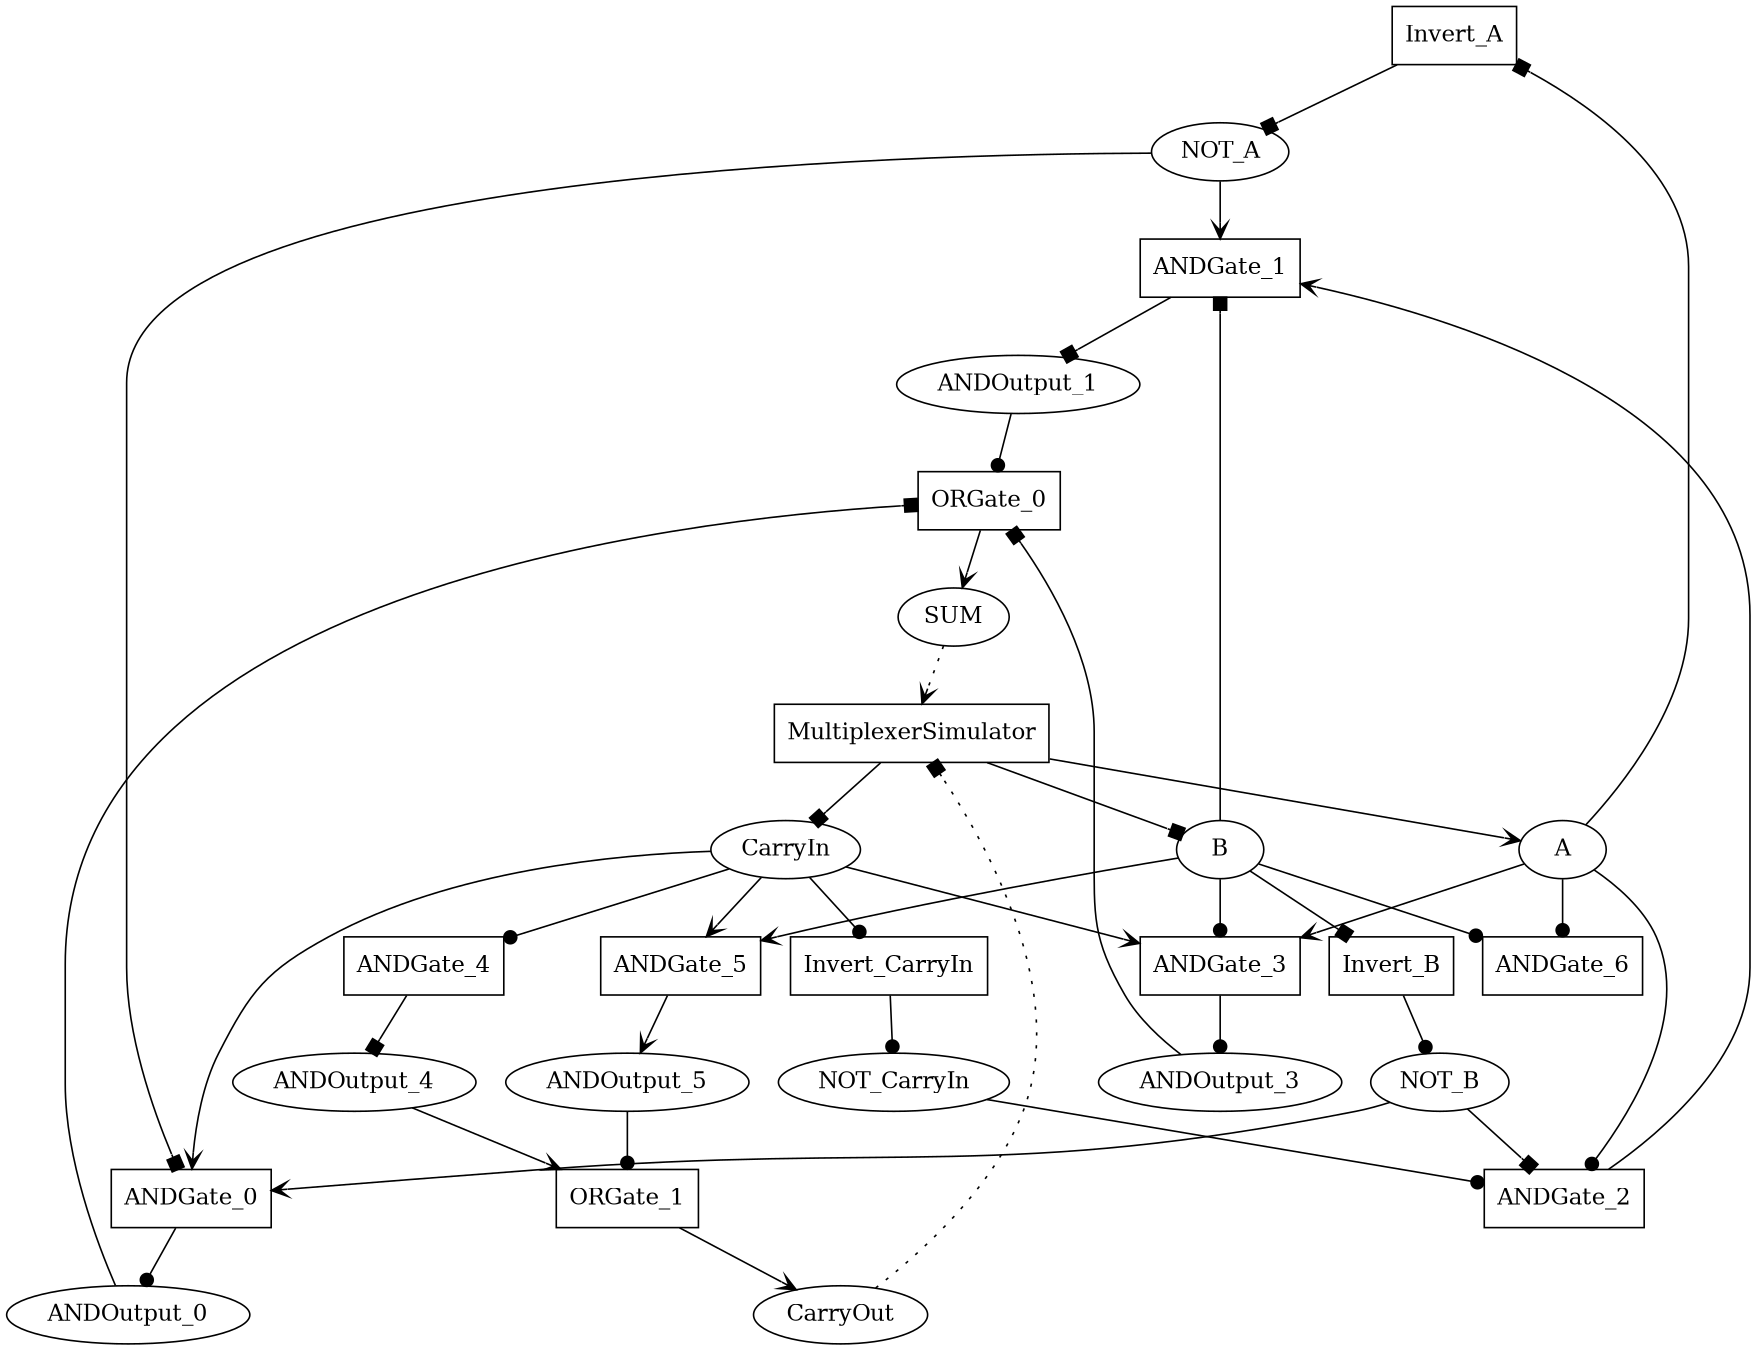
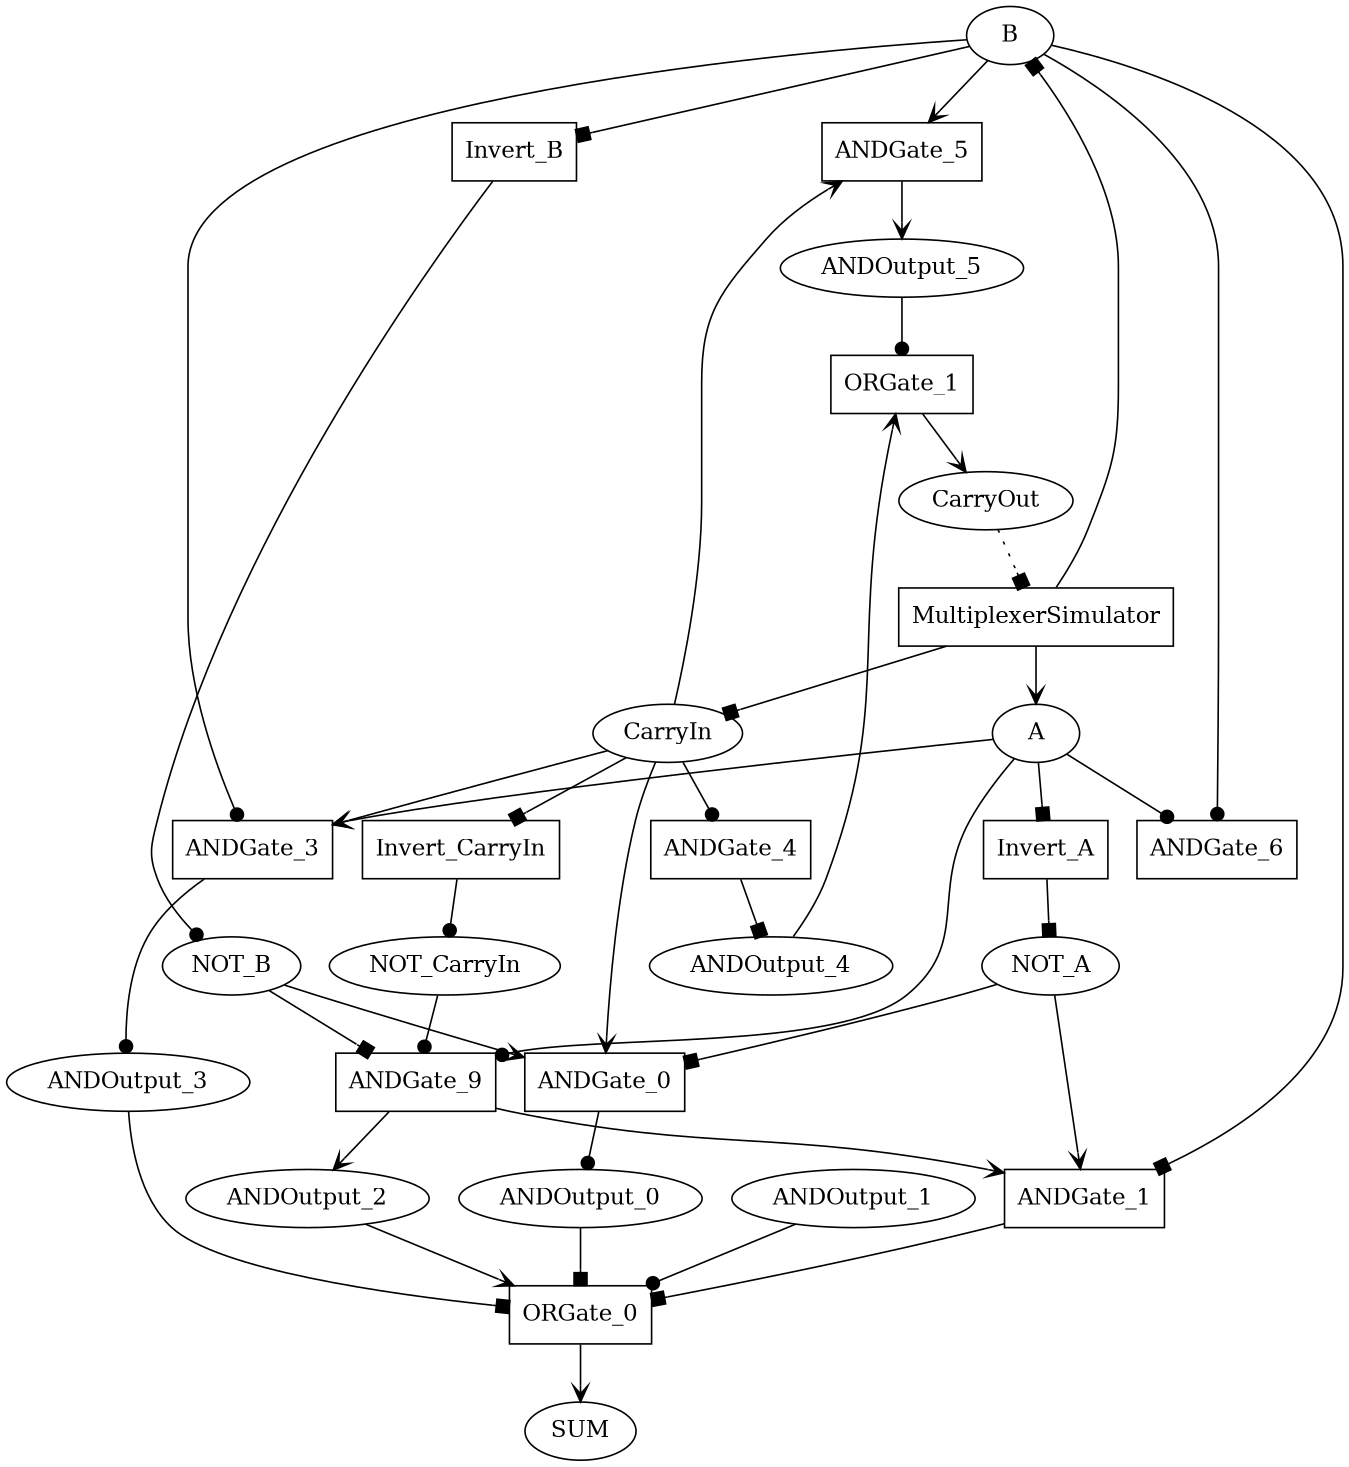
(1124, 323) -> (837, 1263)
(936, 667) -> none
(832, 902) -> (596, 774)
none -> (308, 1199)
(1564, 1199) -> (416, 1082)
